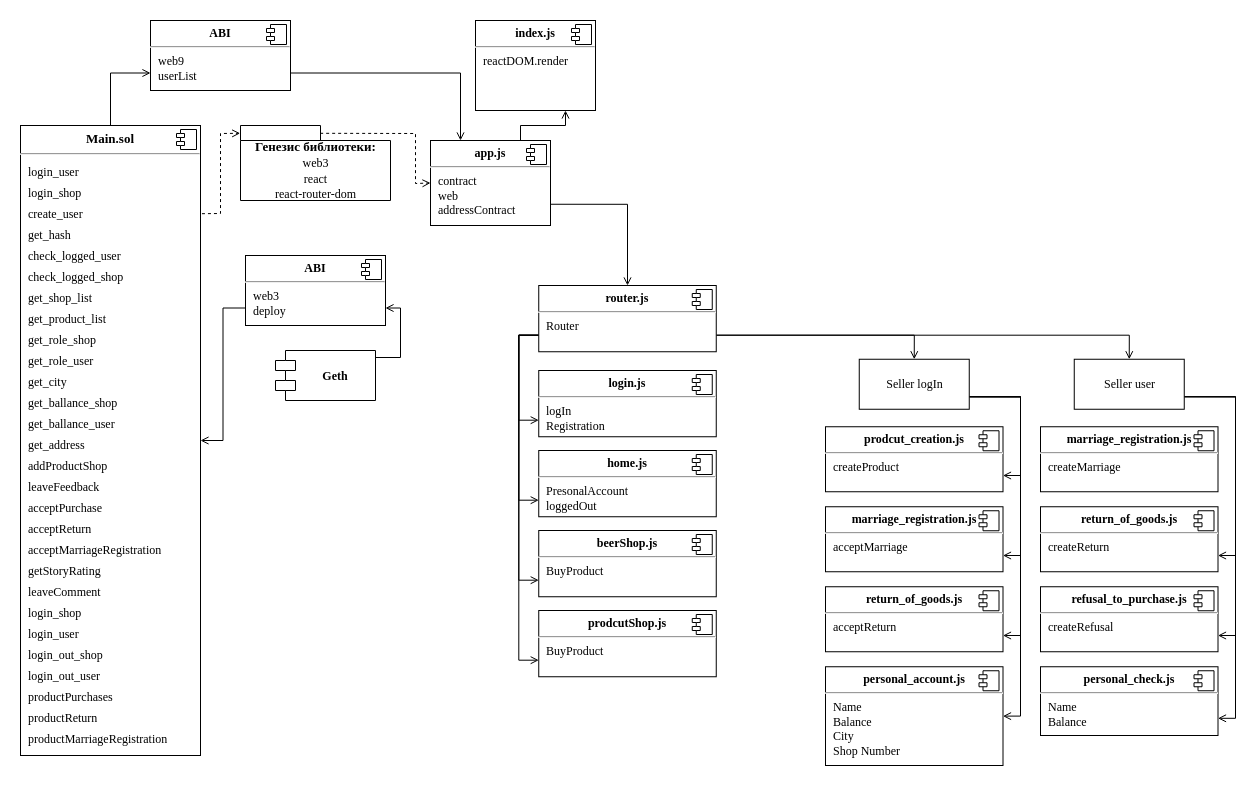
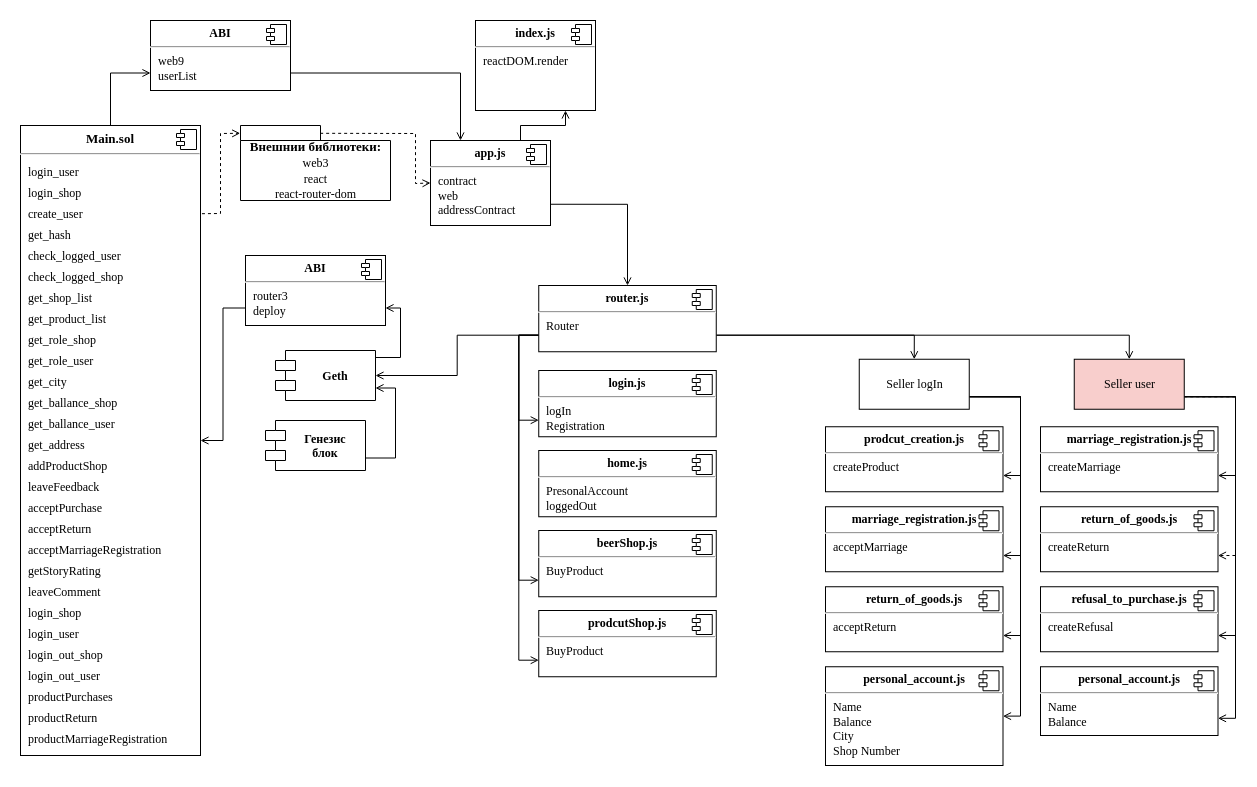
(316, 171) -> (316, 171)
(264, 256) -> (269, 256)
(1129, 384) -> (1129, 384)
none -> (396, 430)
none -> (316, 446)
none -> (1227, 476)
(528, 500) -> (457, 365)
(1227, 556) -> (1227, 556)
(1095, 667) -> (1101, 667)
